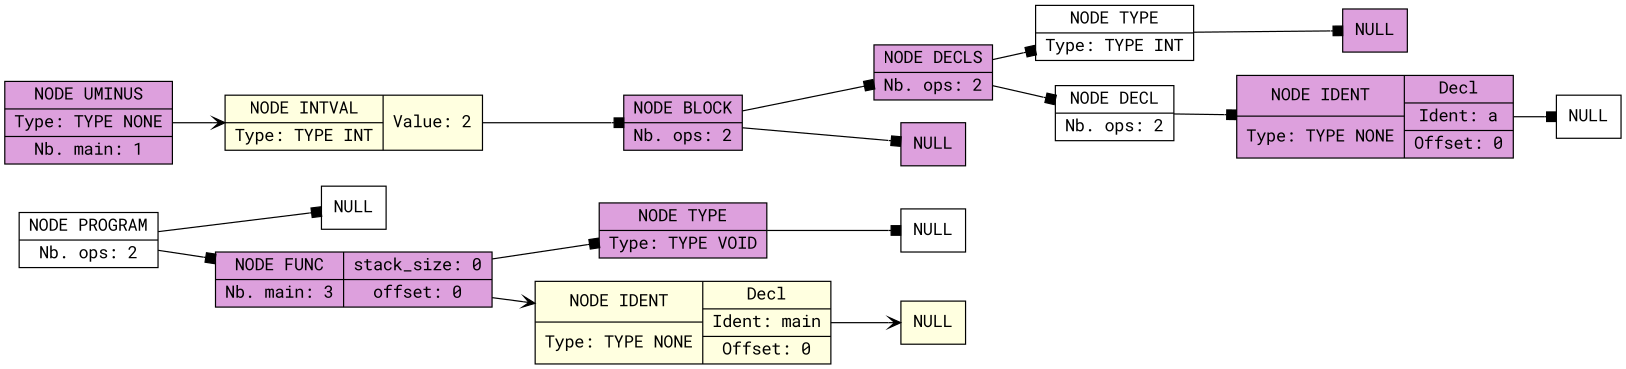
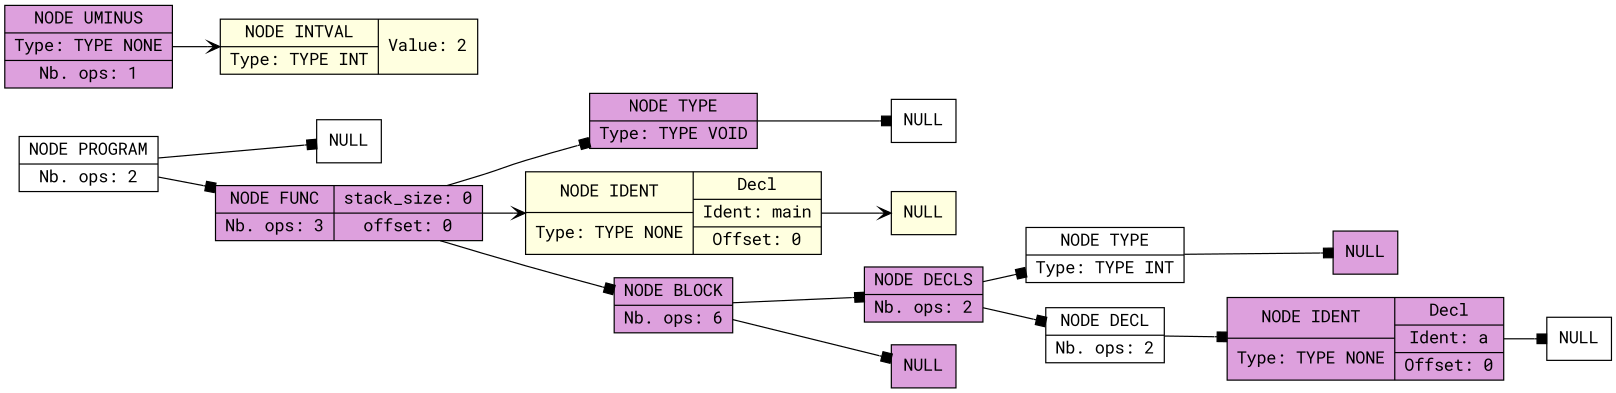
(547, 123) -> (521, 264)
(683, 136) -> (673, 318)
(89, 150) -> (89, 74)
(280, 293) -> (275, 226)
